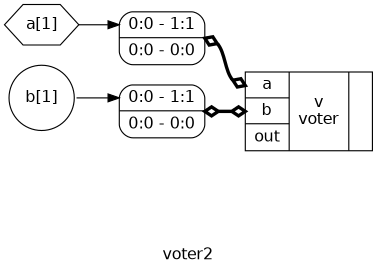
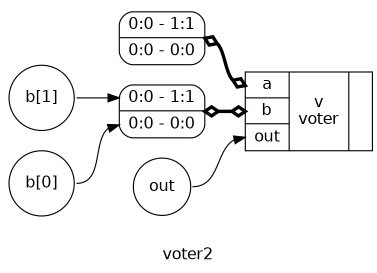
(42, 25) -> none
none -> (42, 183)
none -> (162, 187)
